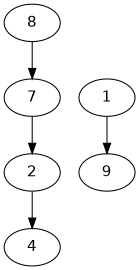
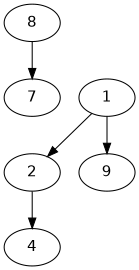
(32, 130) -> (73, 131)
